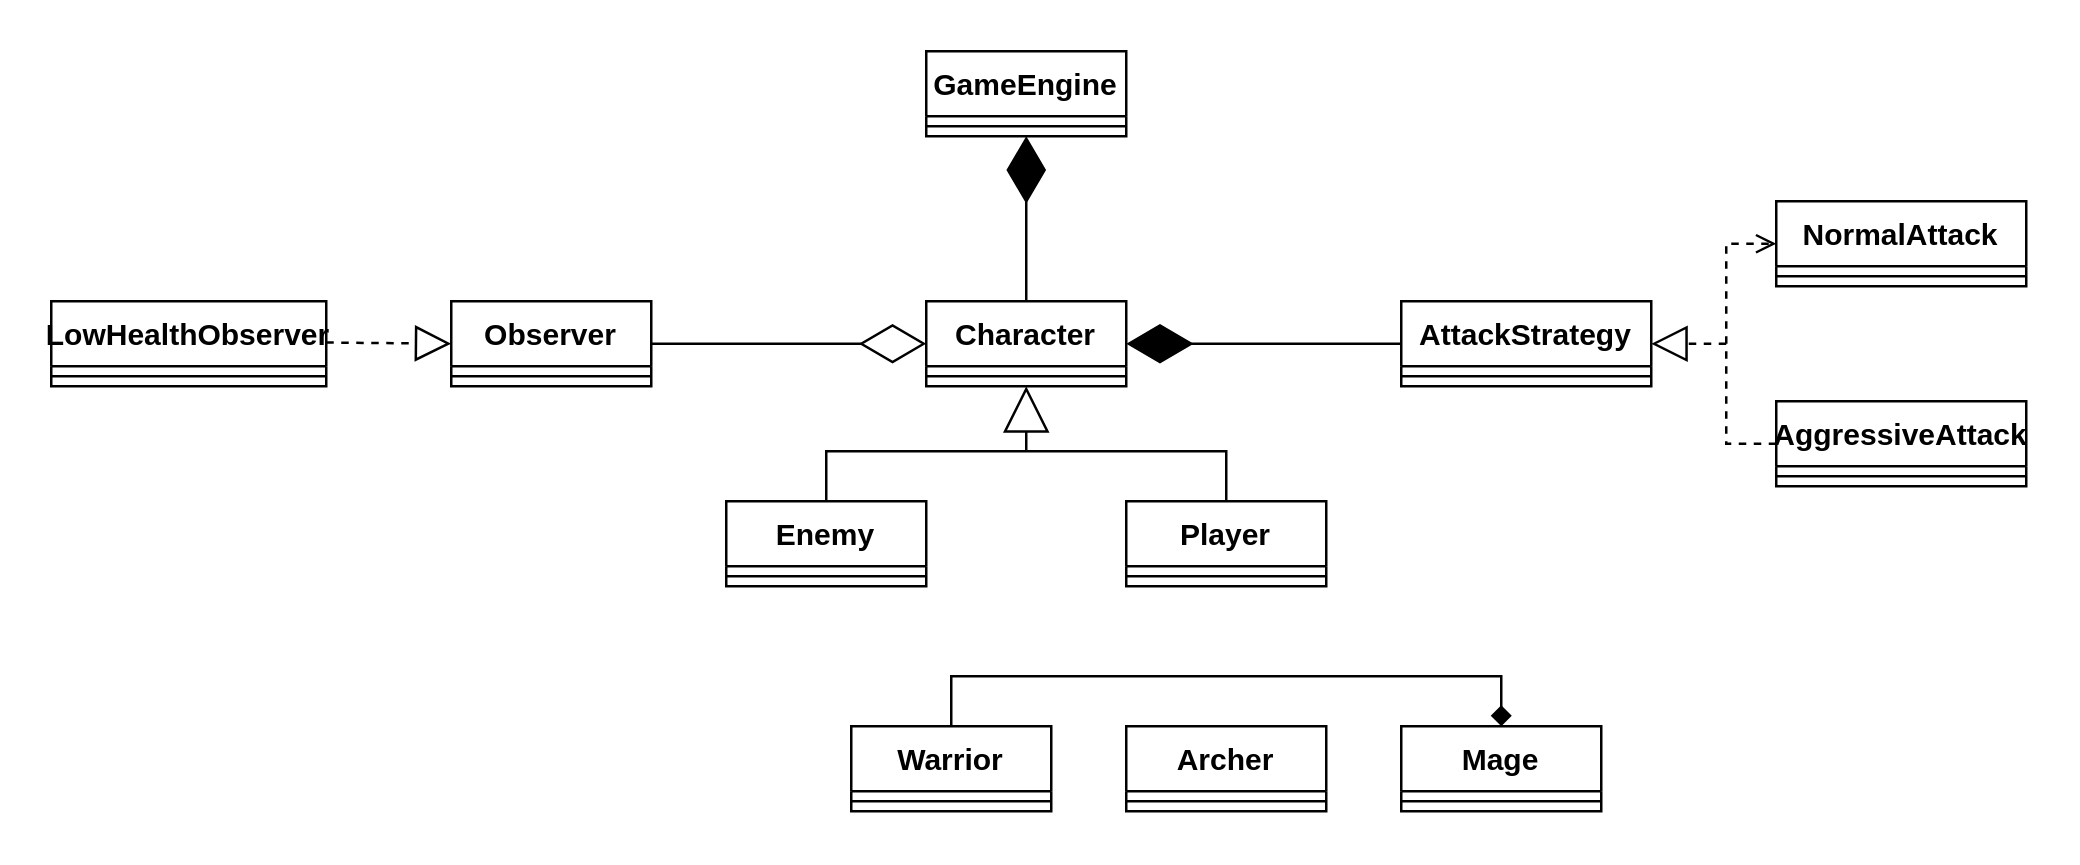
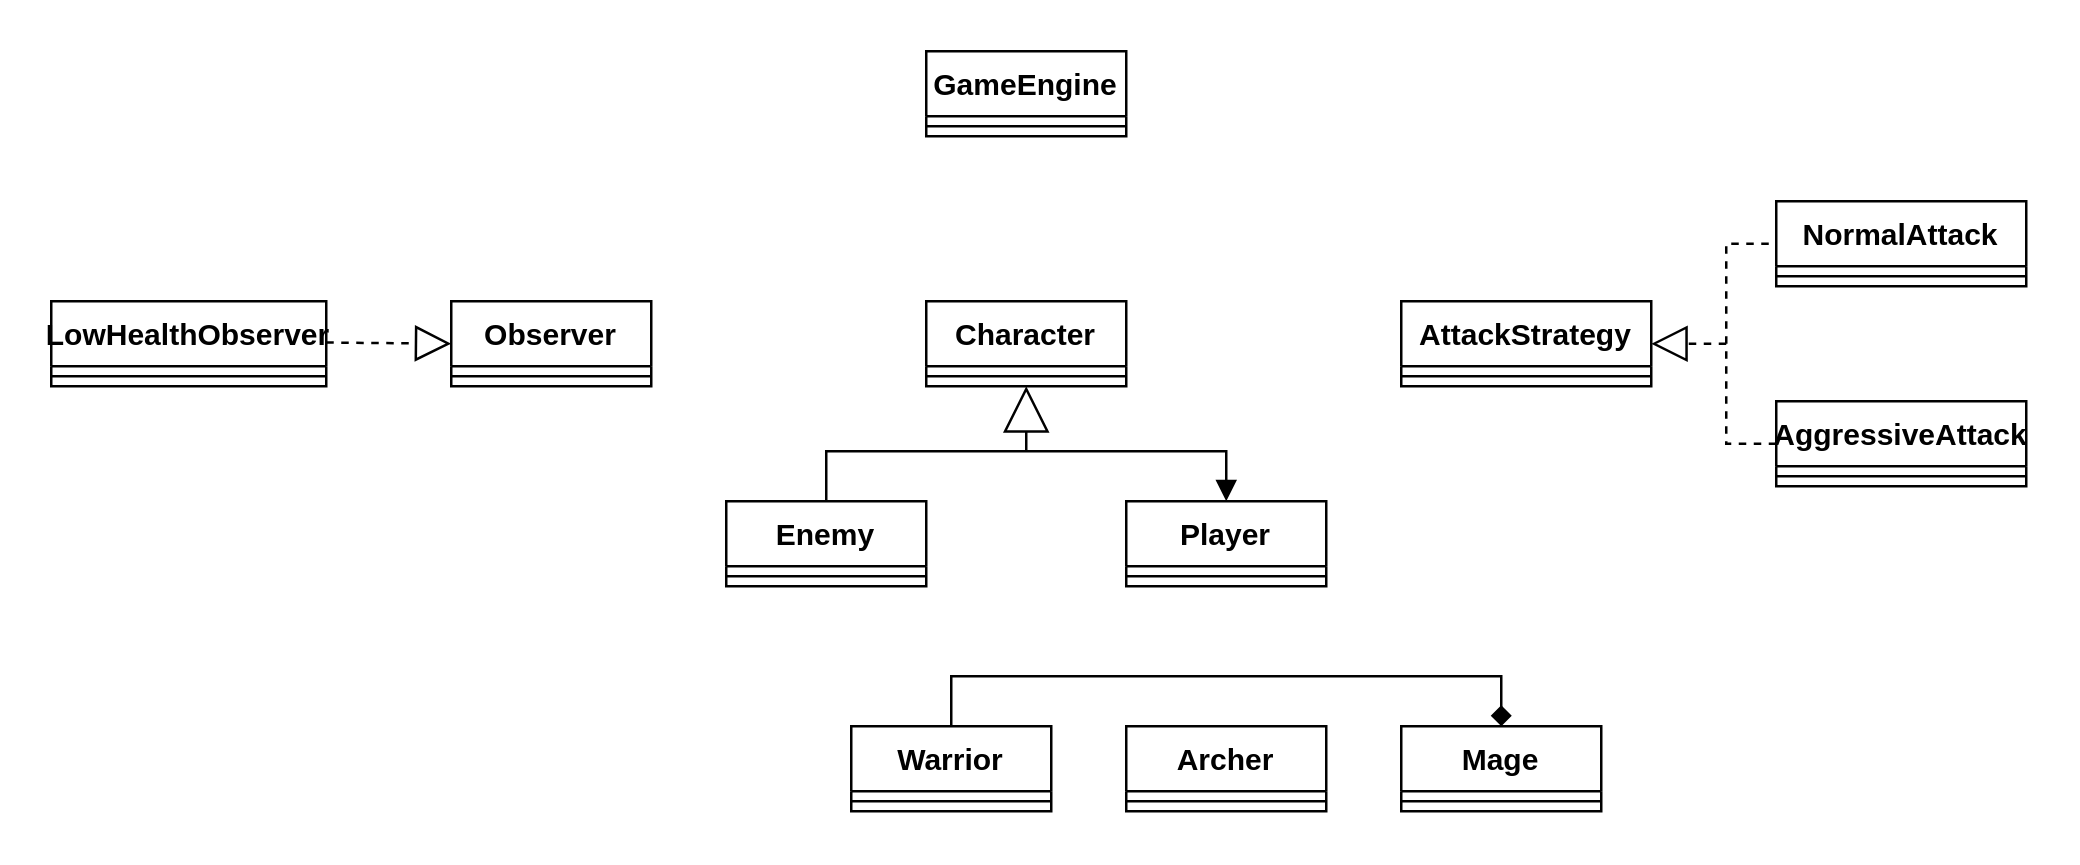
(1767, 244) -> (1769, 244)
(1026, 251) -> none
(756, 344) -> none
(1296, 344) -> none
(1226, 488) -> (1226, 479)
